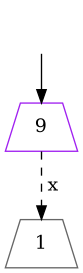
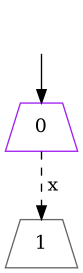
(42, 127) -> (42, 127)
